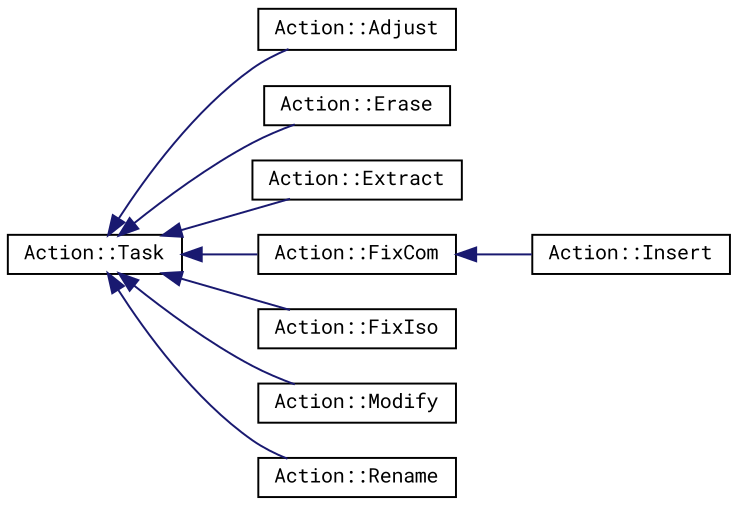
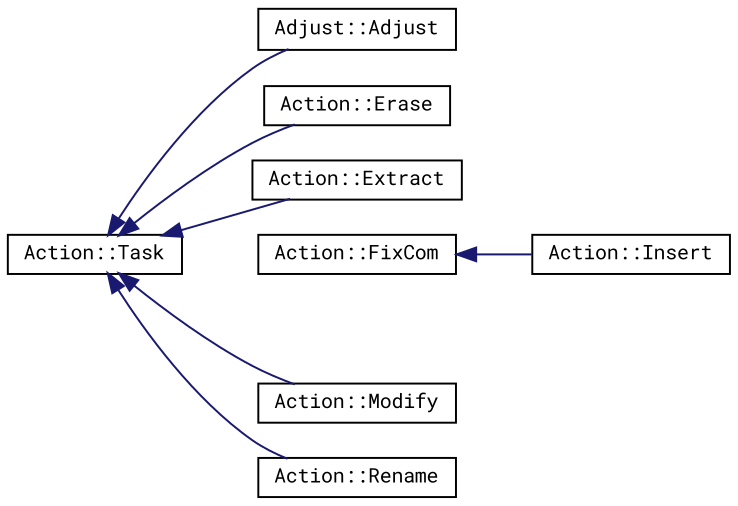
(357, 29) -> (357, 29)
(230, 254) -> none
(357, 329) -> none
